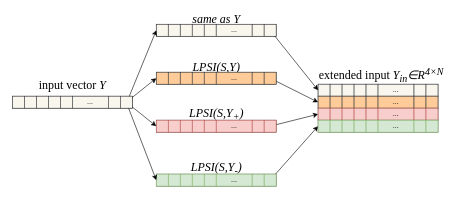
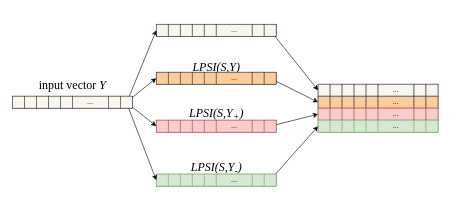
(216, 18) -> none
(381, 75) -> none
